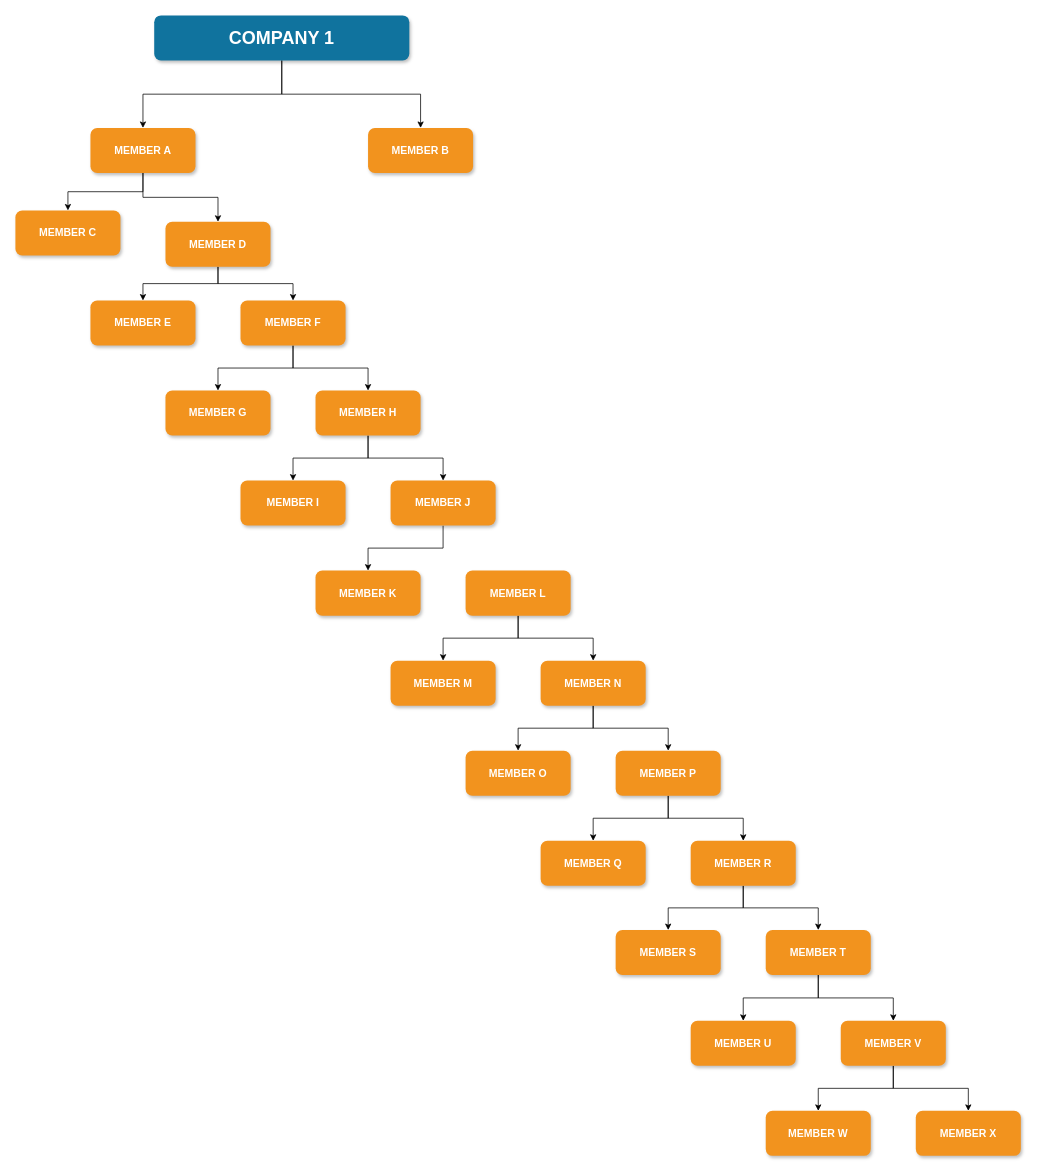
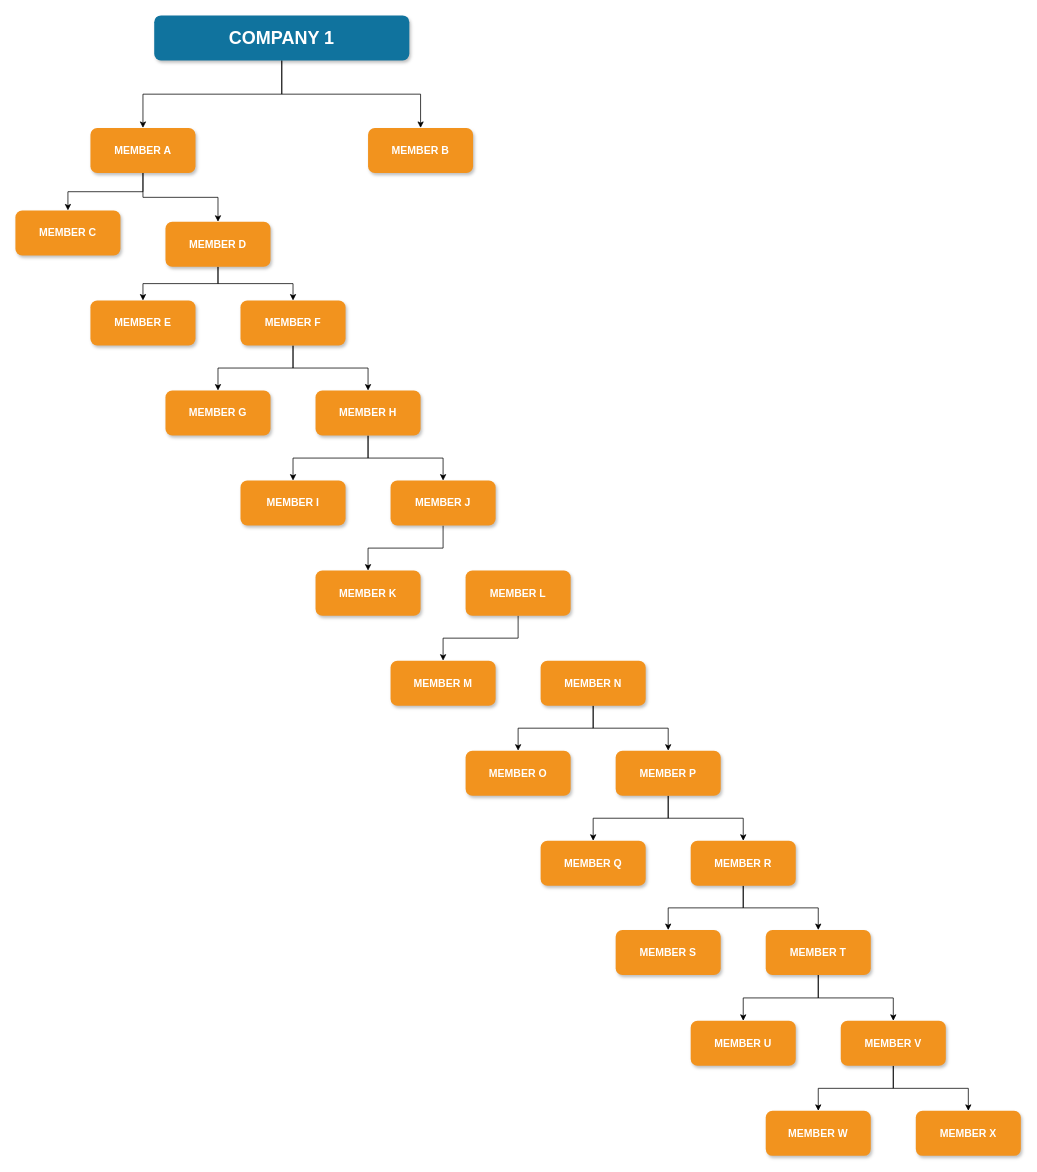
(592, 638) -> none
